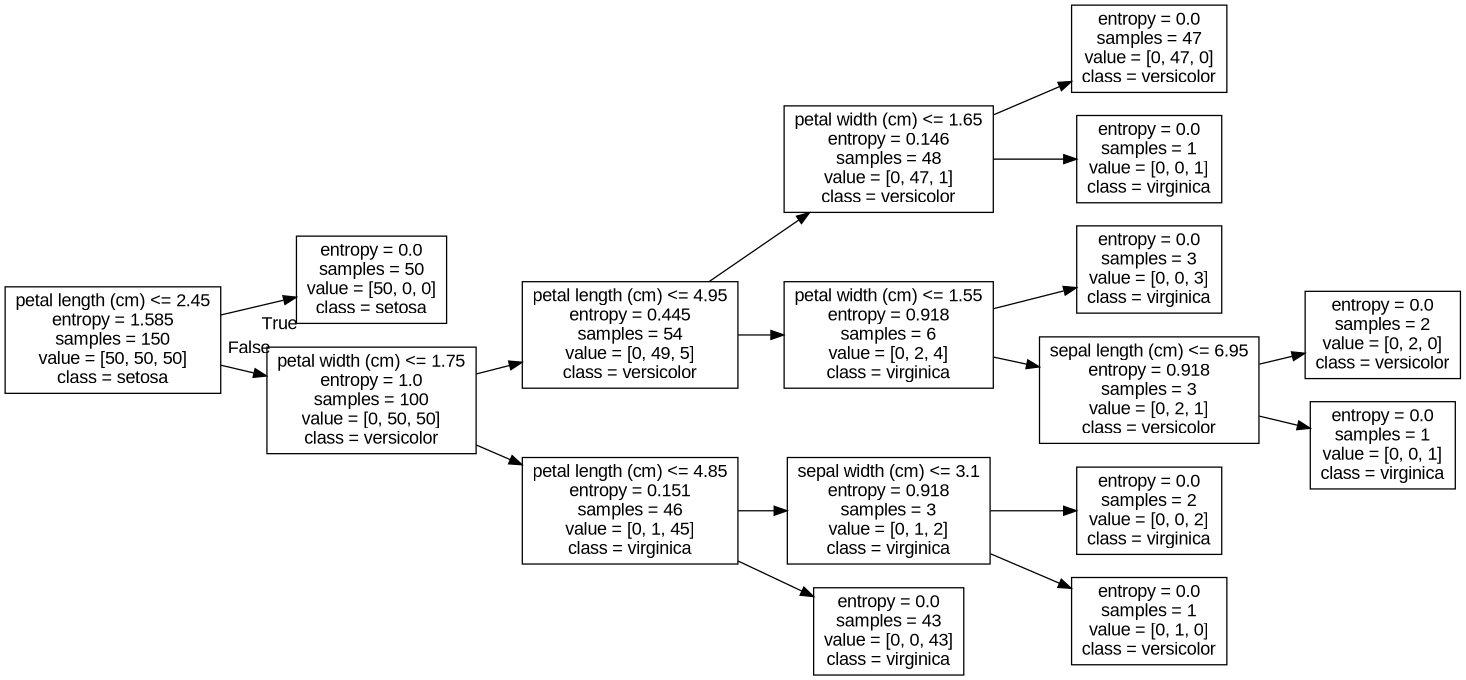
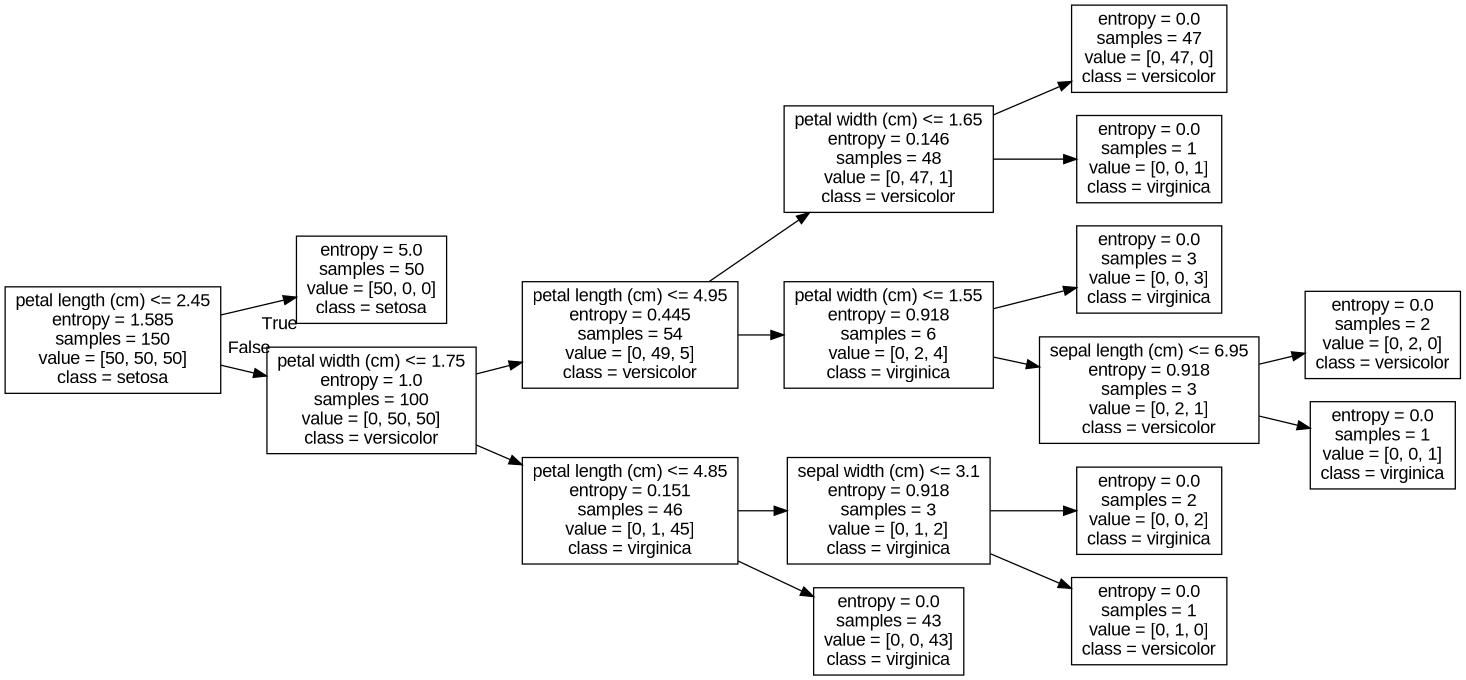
(372, 280) -> (372, 280)
